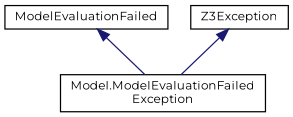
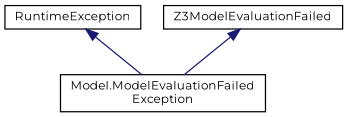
(86, 17) -> (73, 17)
(240, 17) -> (253, 17)
